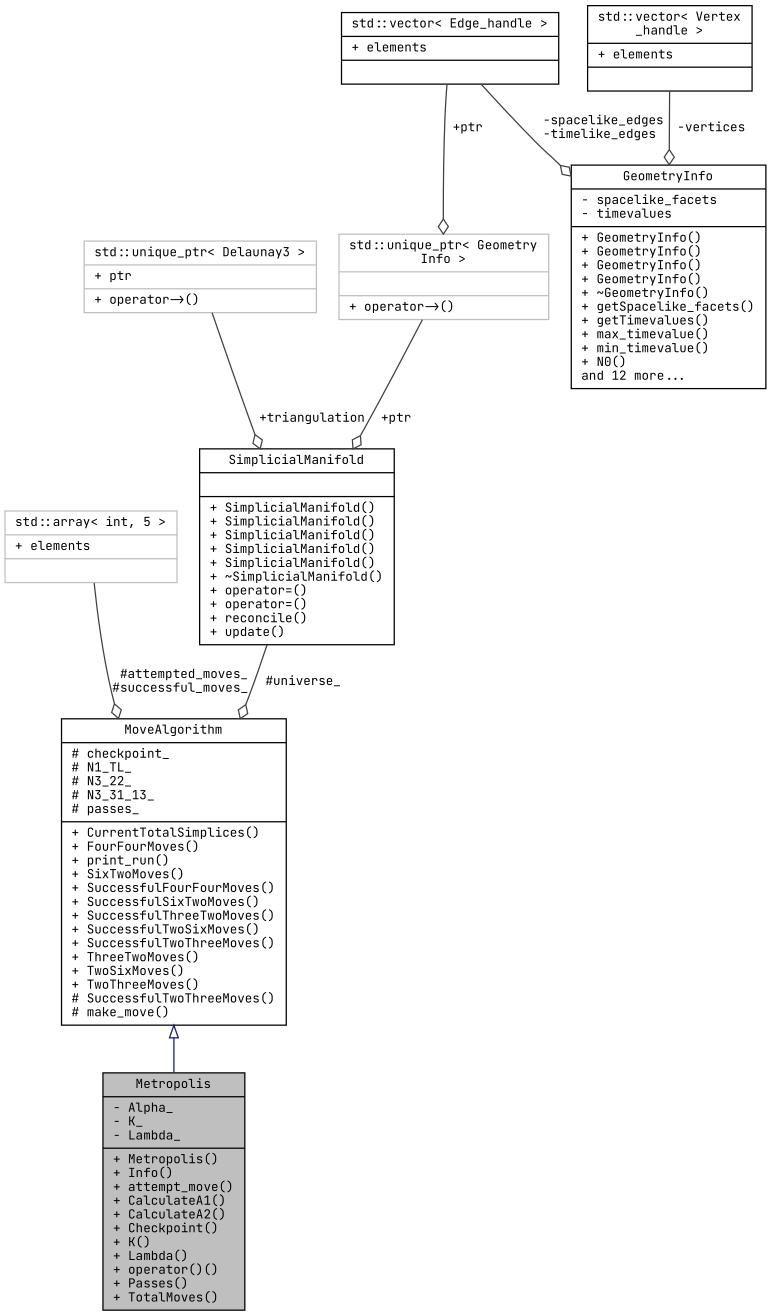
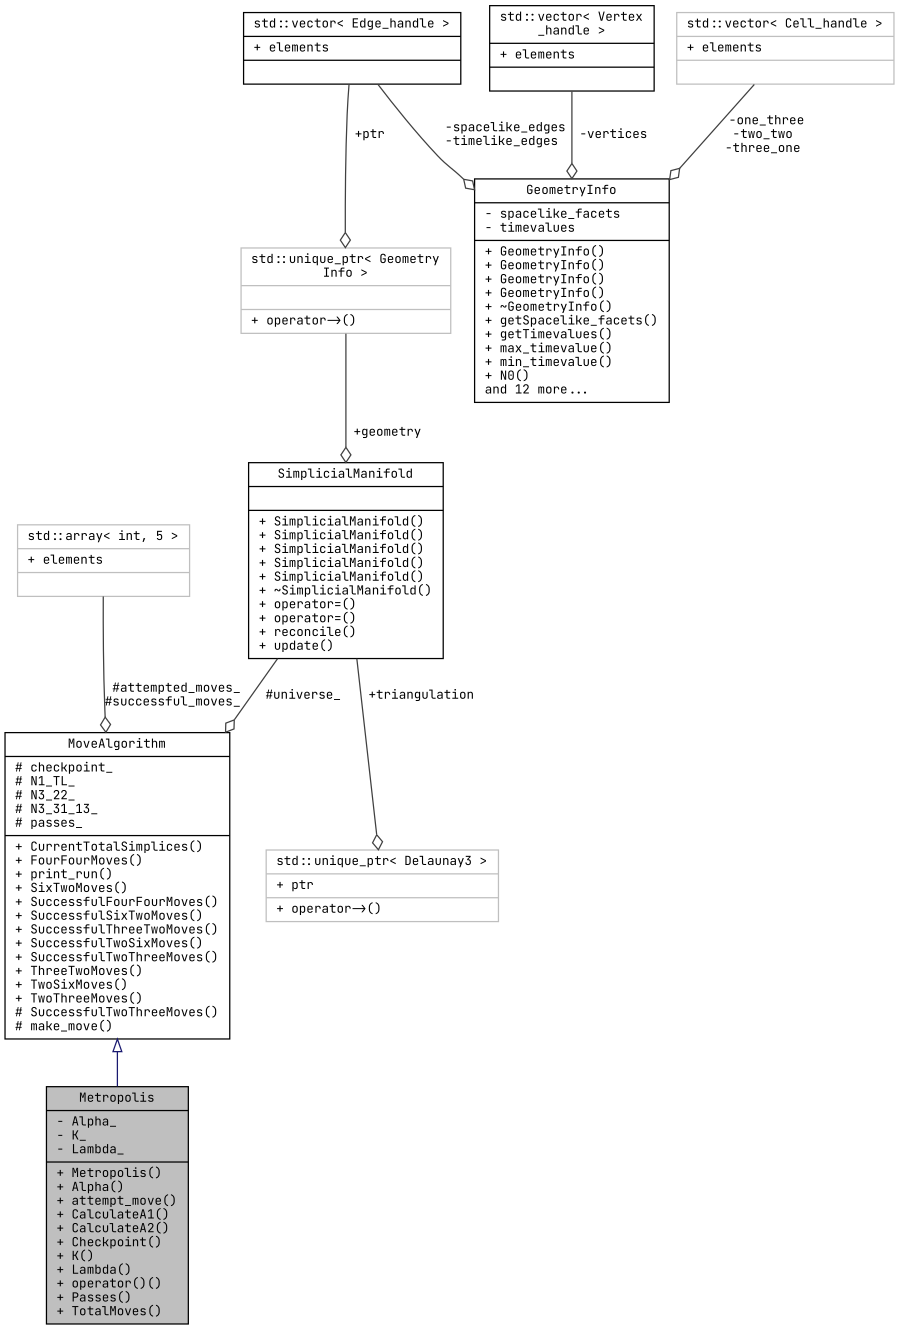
none -> (785, 48)
(233, 374) -> (367, 746)
(393, 419) -> (384, 433)
(144, 1173) -> (91, 1187)
